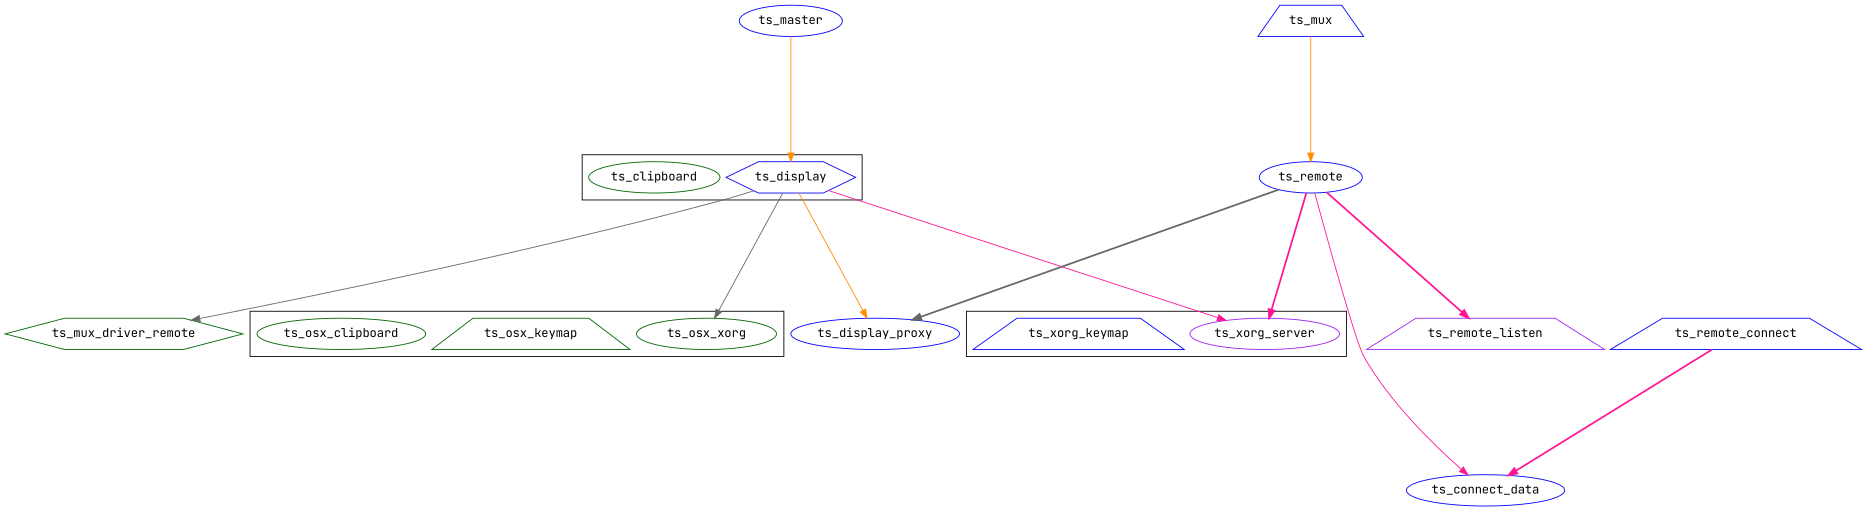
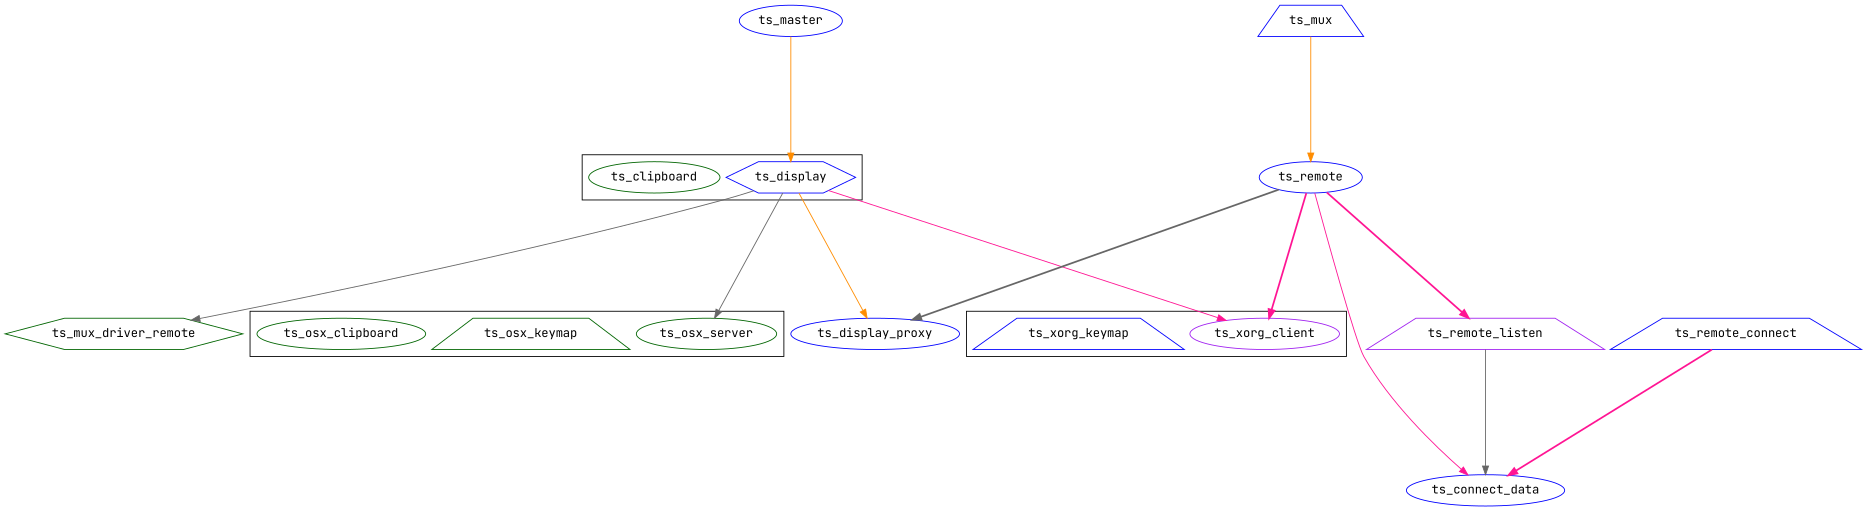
(707, 334) -> (707, 334)
(1265, 334) -> (1265, 334)
none -> (1486, 408)
